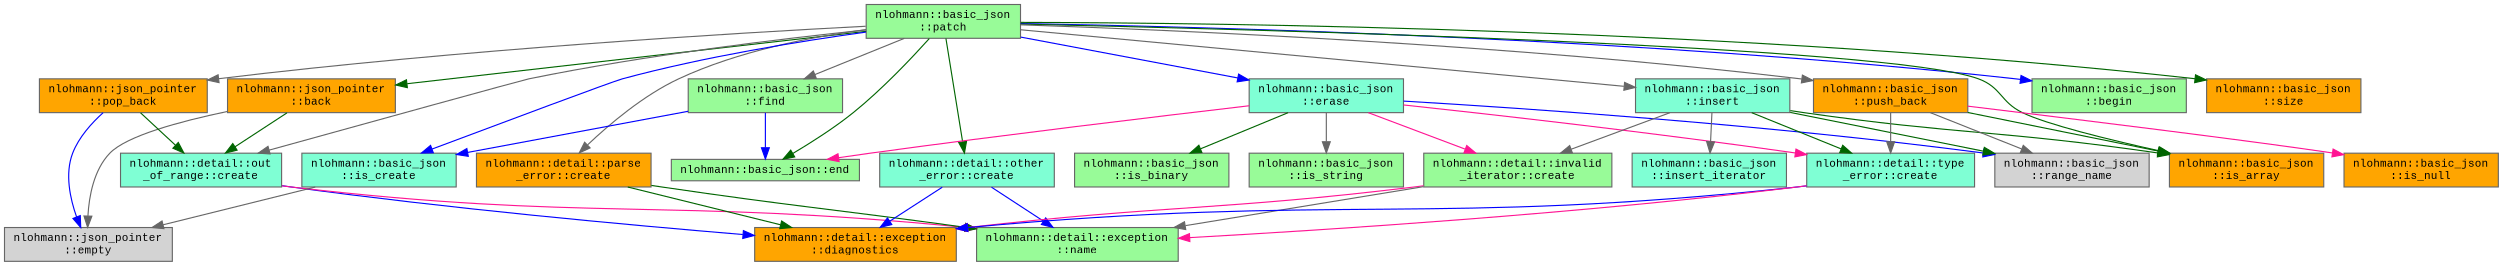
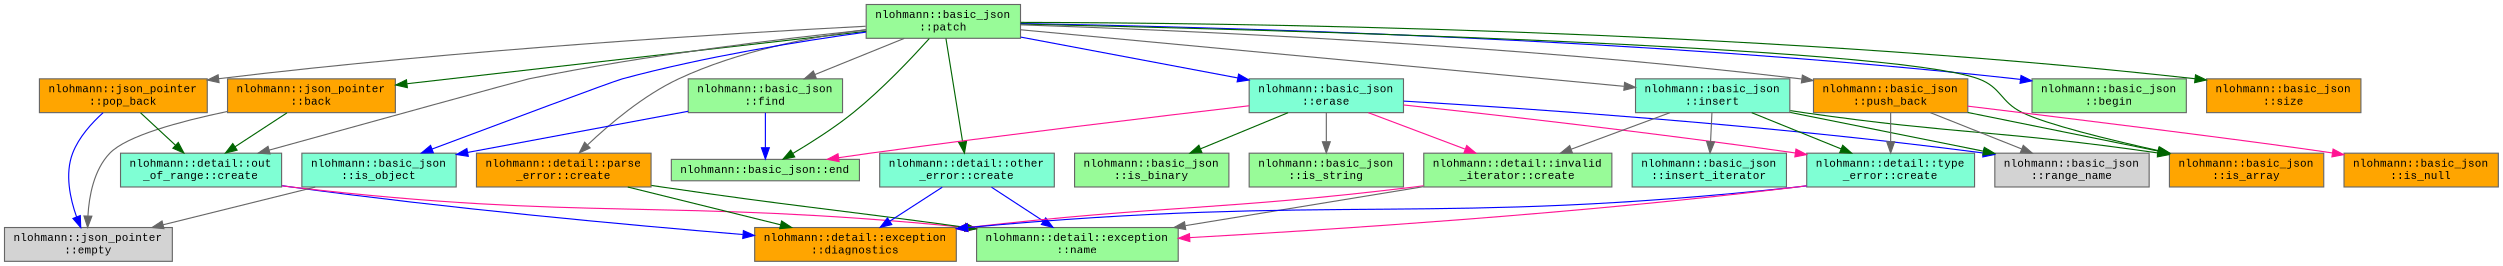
(379, 170) -> (379, 170)
